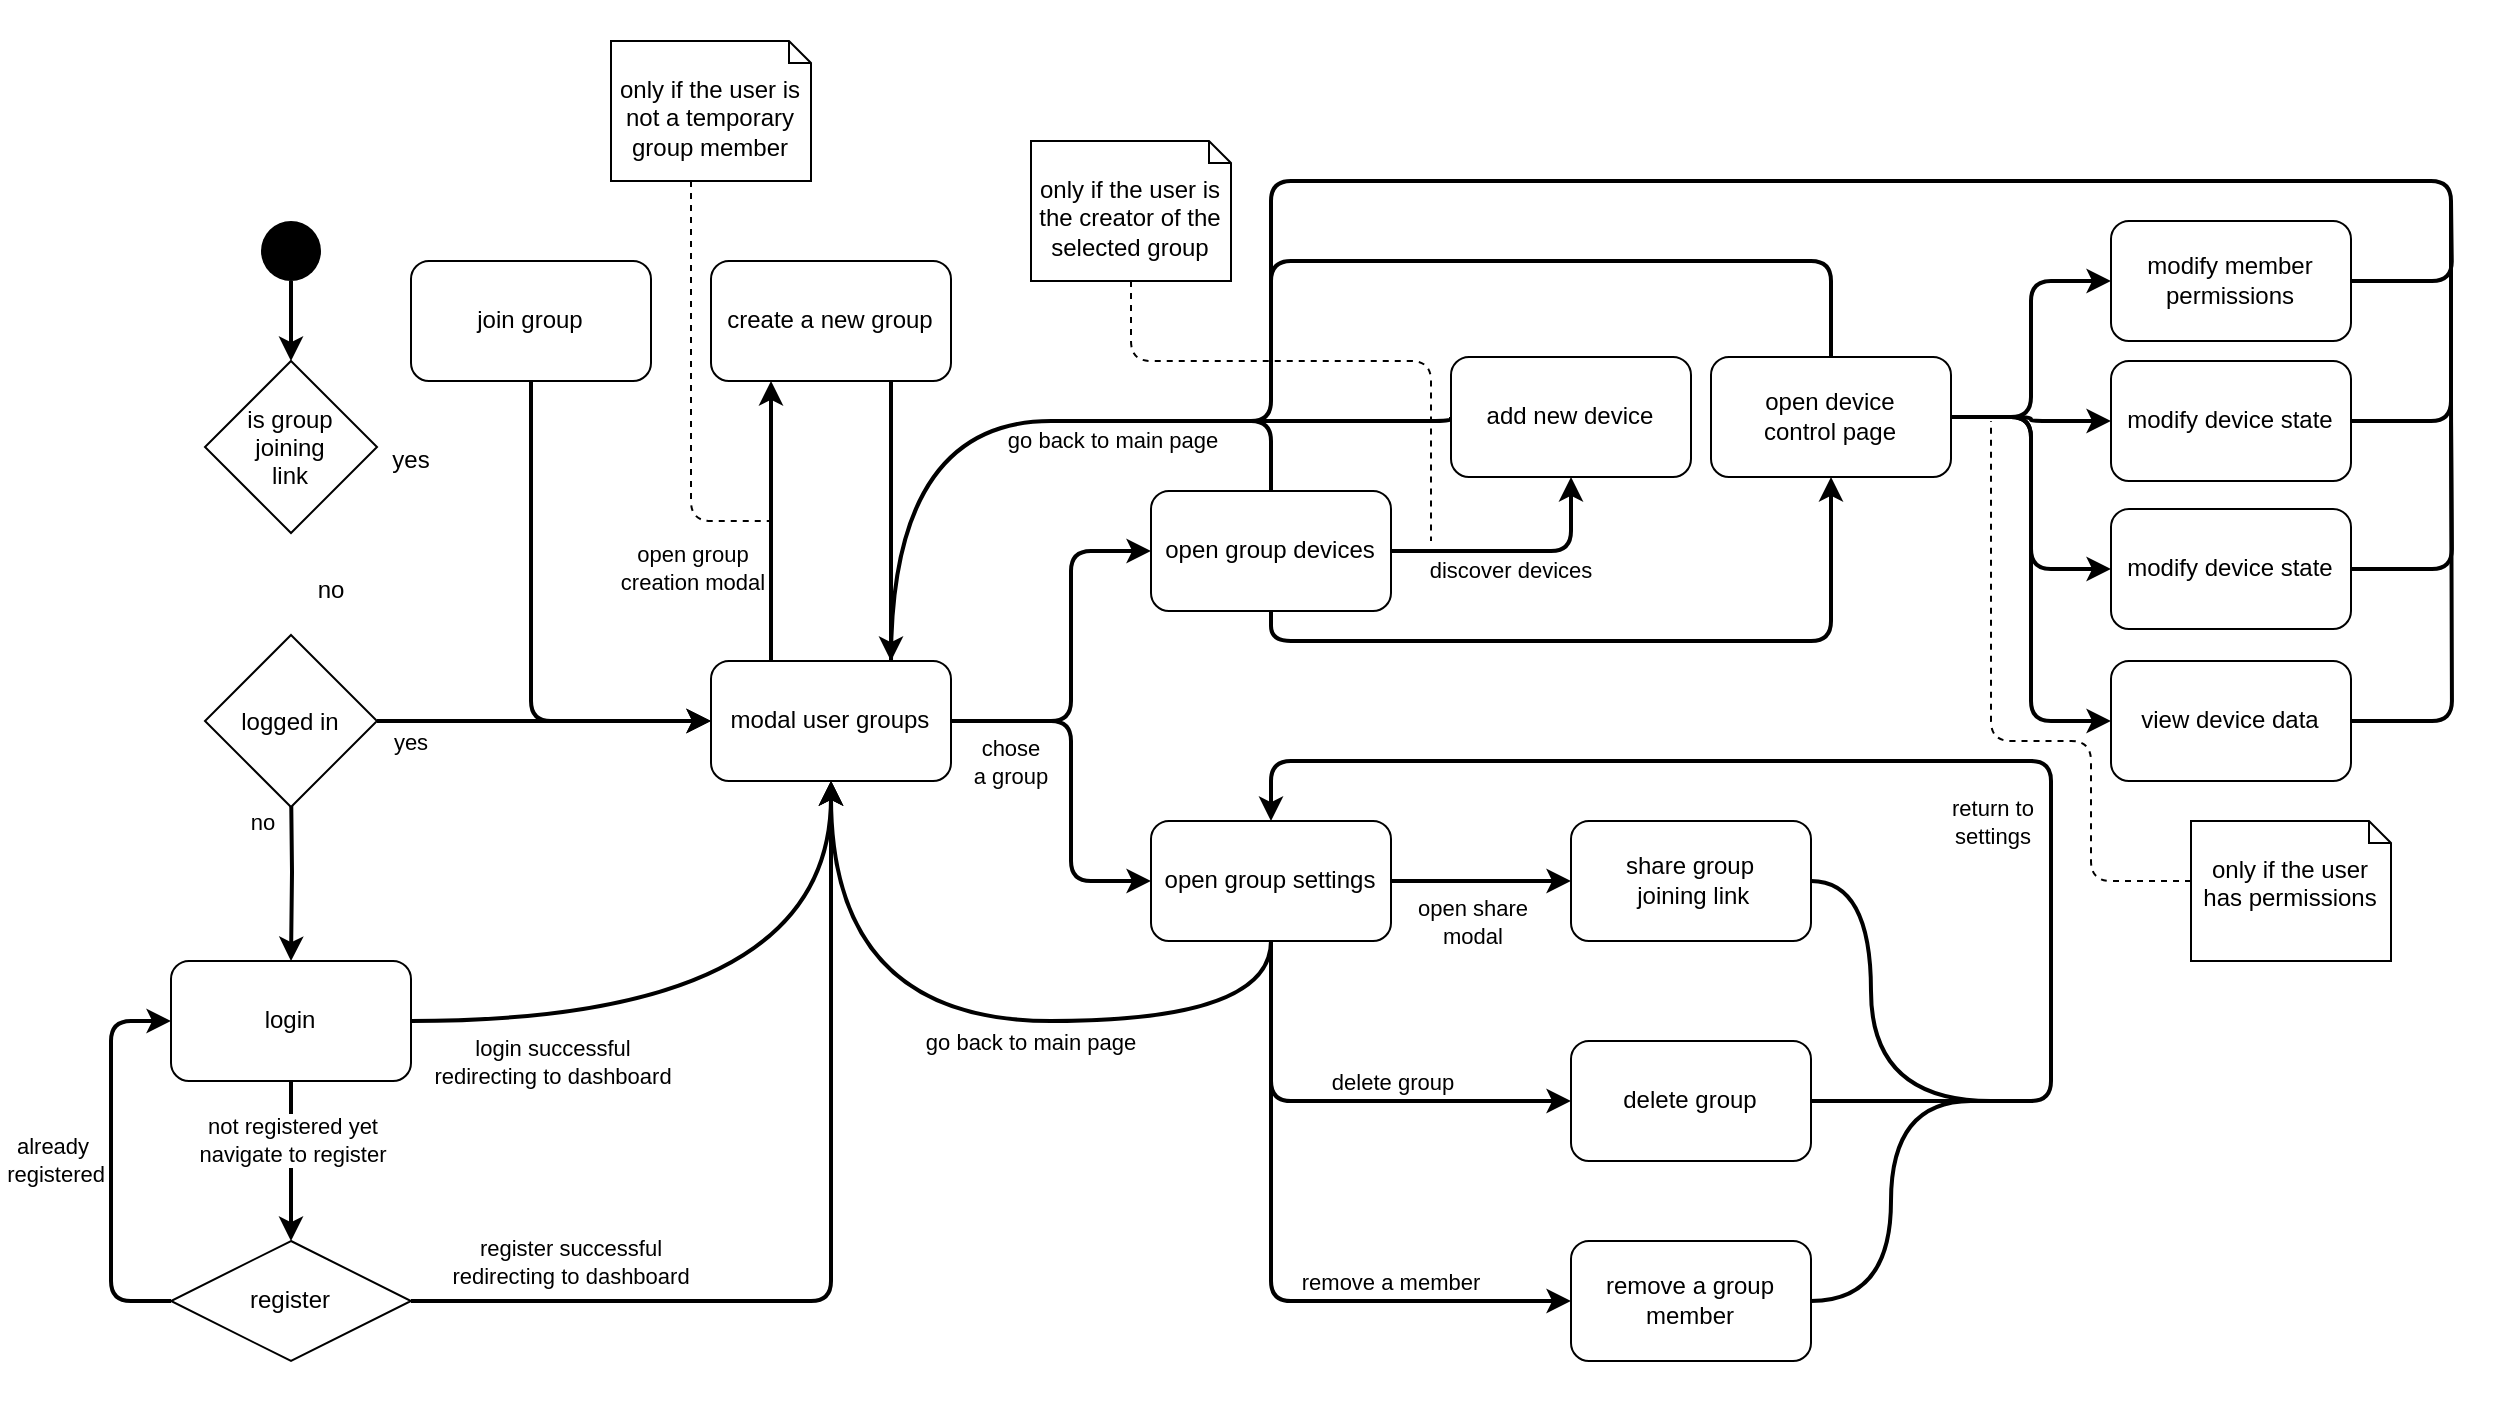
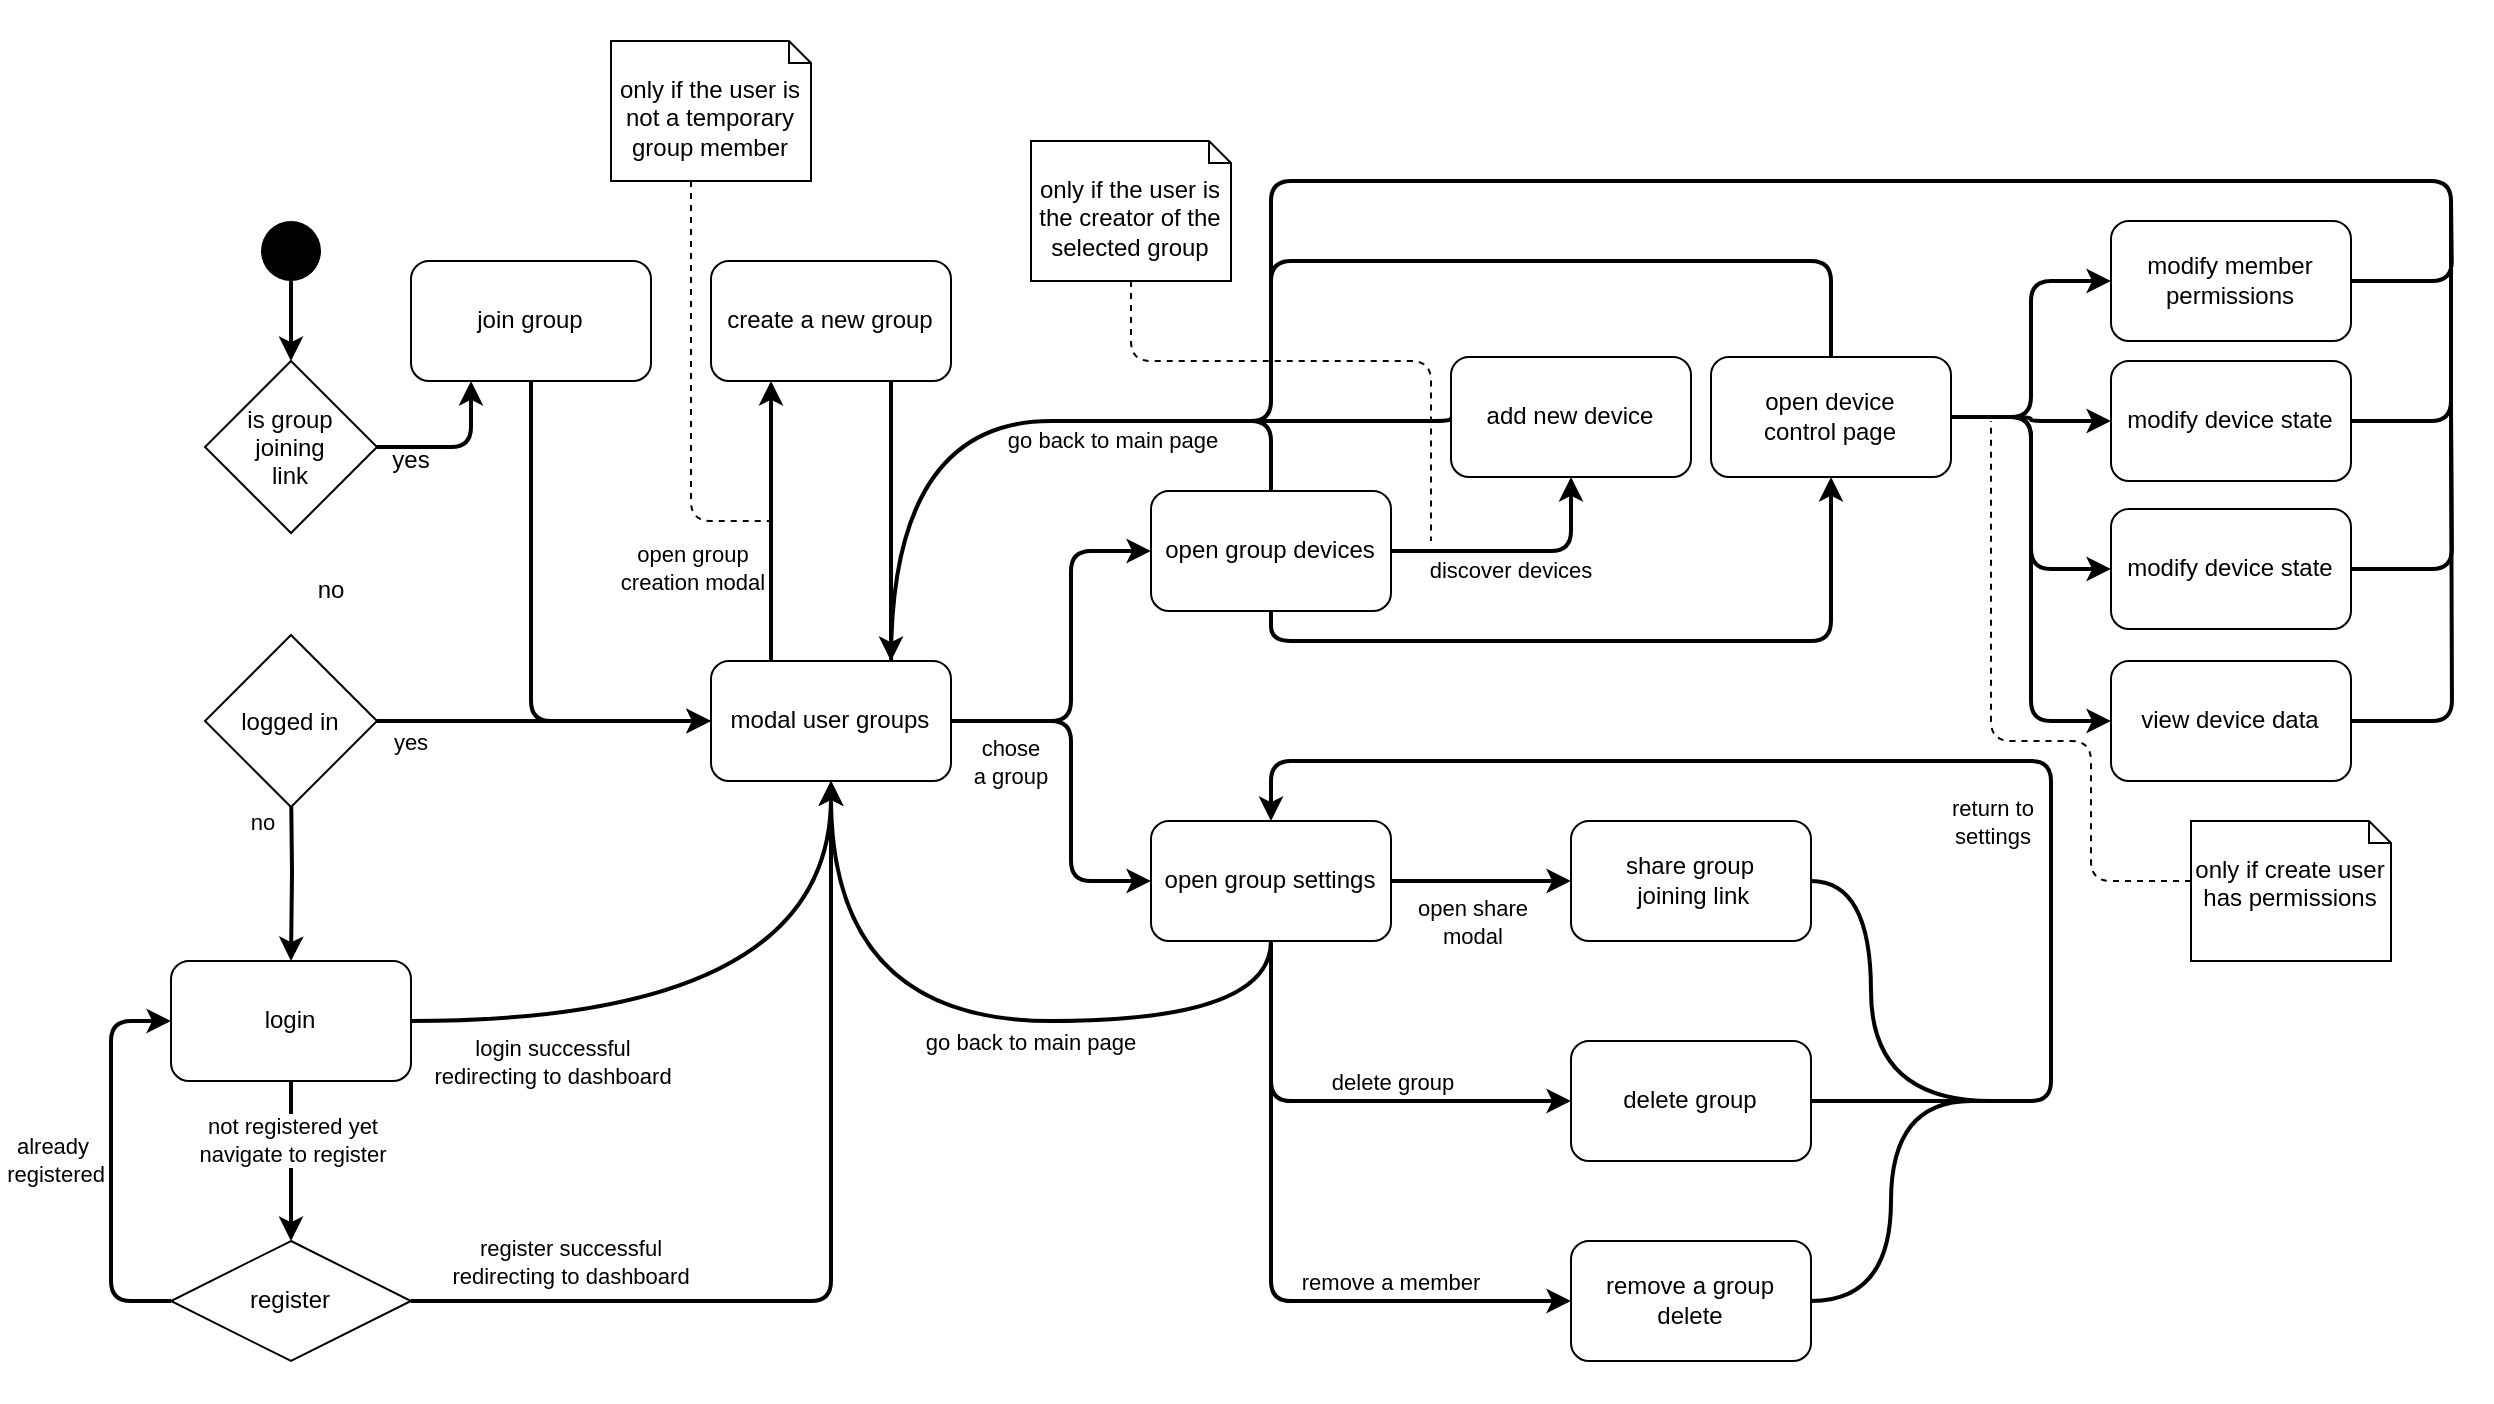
none -> (441, 447)
(2291, 886) -> (2291, 900)
(1691, 1301) -> (1691, 1301)
